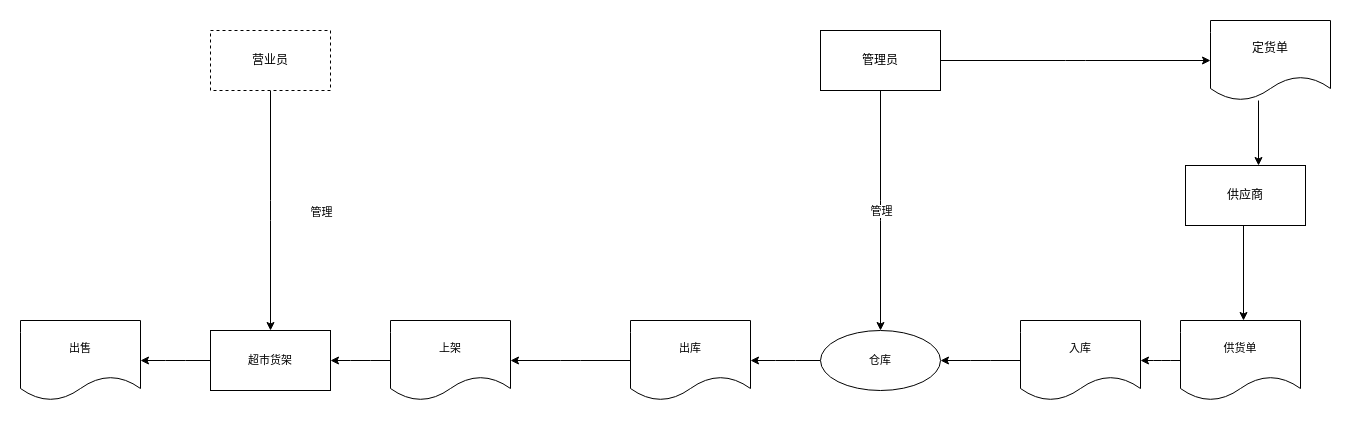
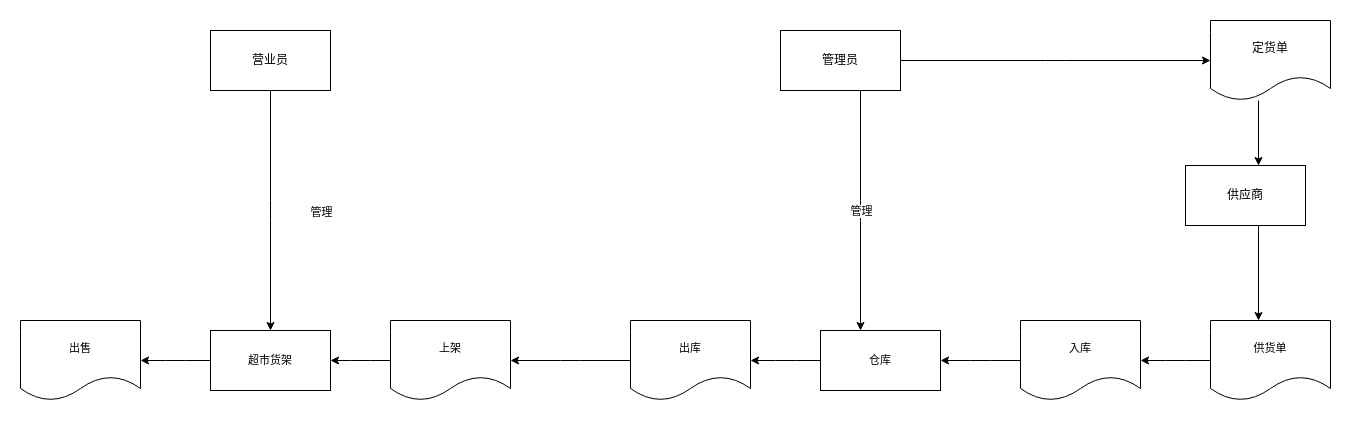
(271, 61) -> (271, 61)
(881, 61) -> (841, 61)
(881, 361) -> (881, 361)
(1241, 361) -> (1271, 361)
